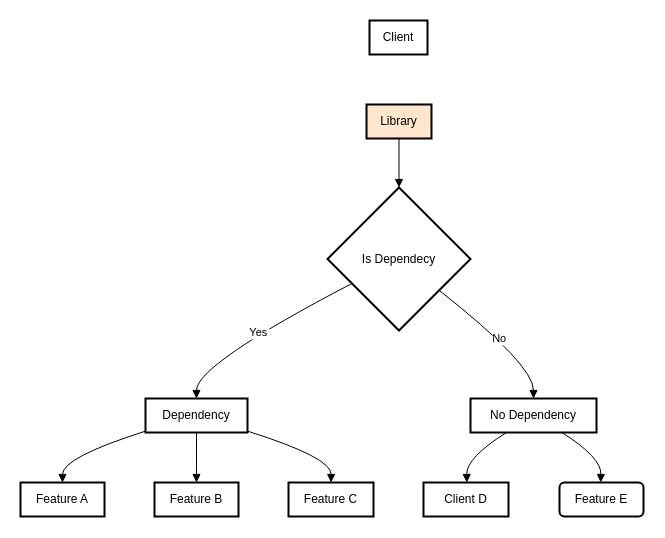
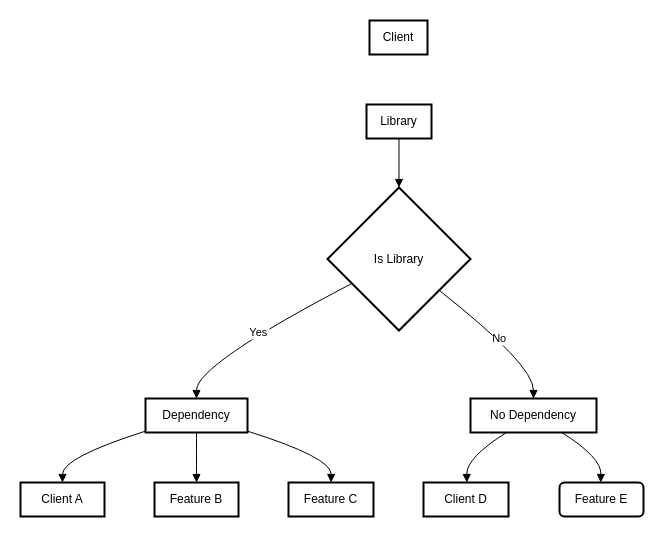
(399, 122) -> (399, 122)
(399, 260) -> (399, 260)
(63, 500) -> (63, 500)
